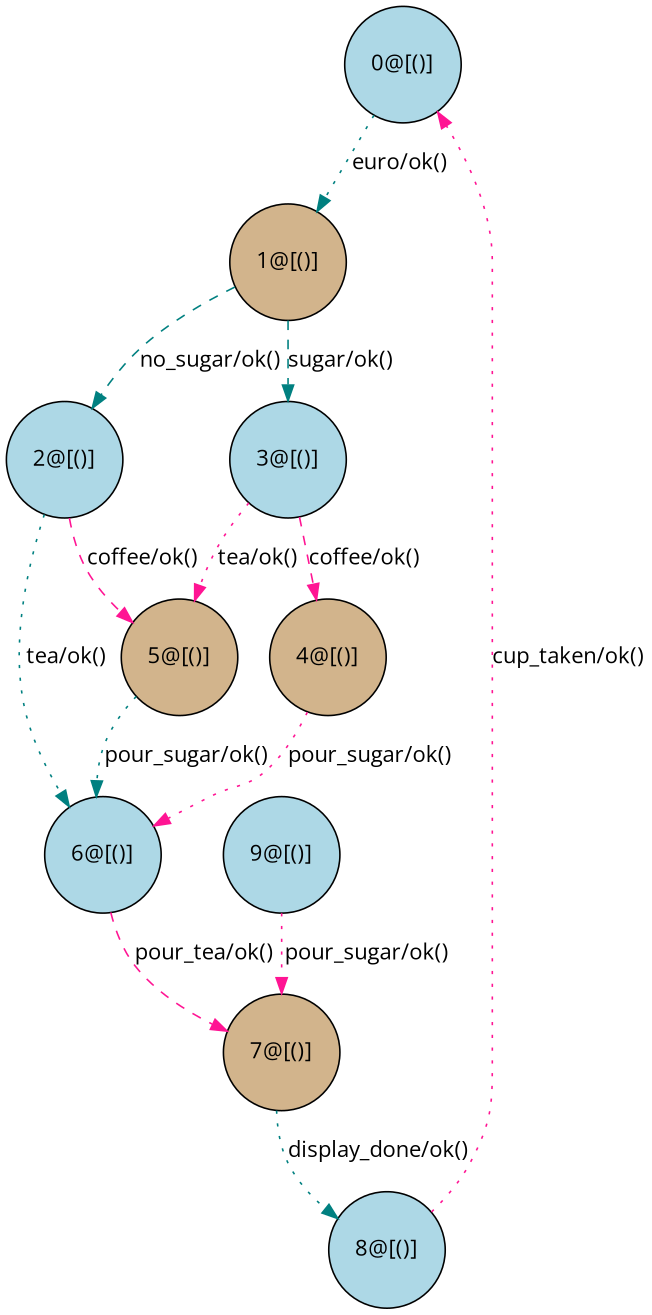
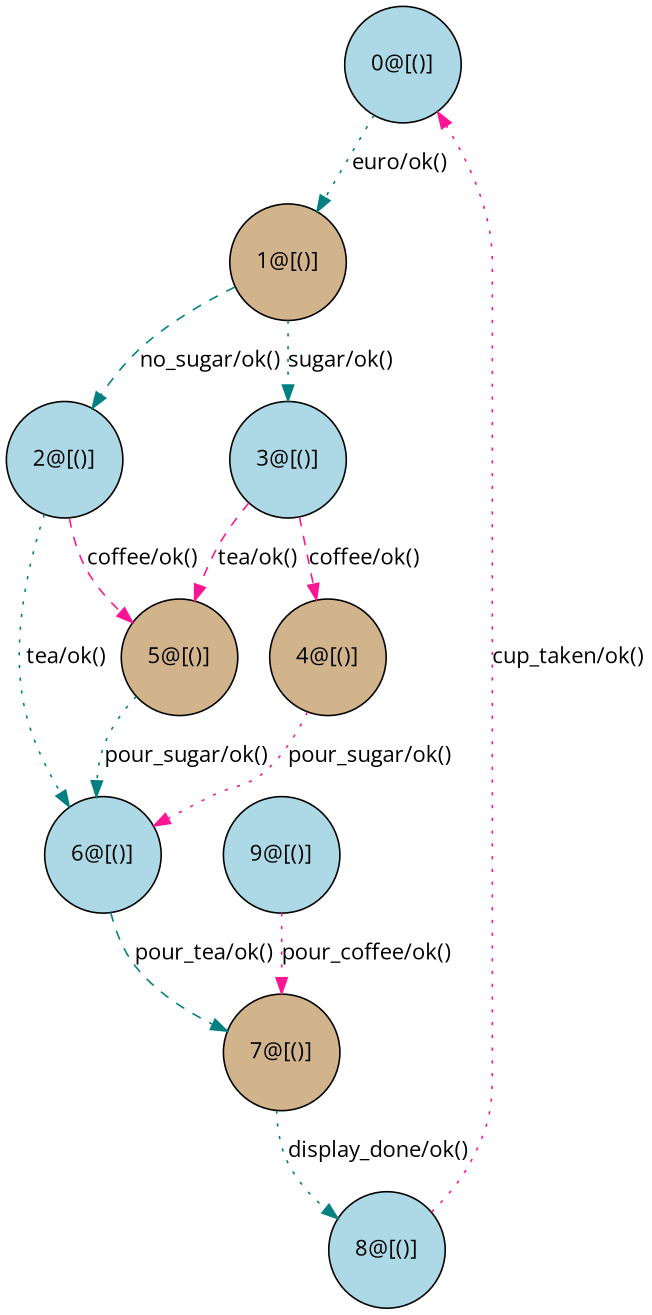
(288, 352) -> (288, 352)
(221, 542) -> (221, 542)
(367, 954) -> (367, 954)
(148, 980) -> (148, 980)
